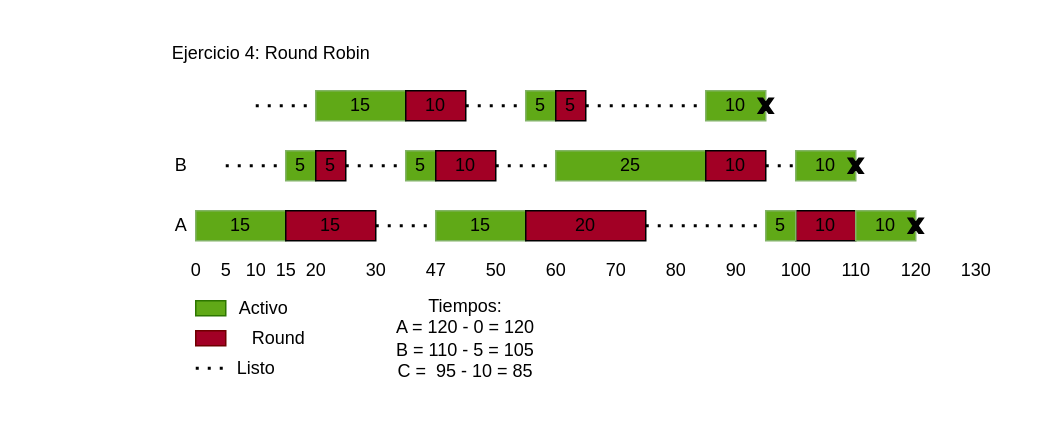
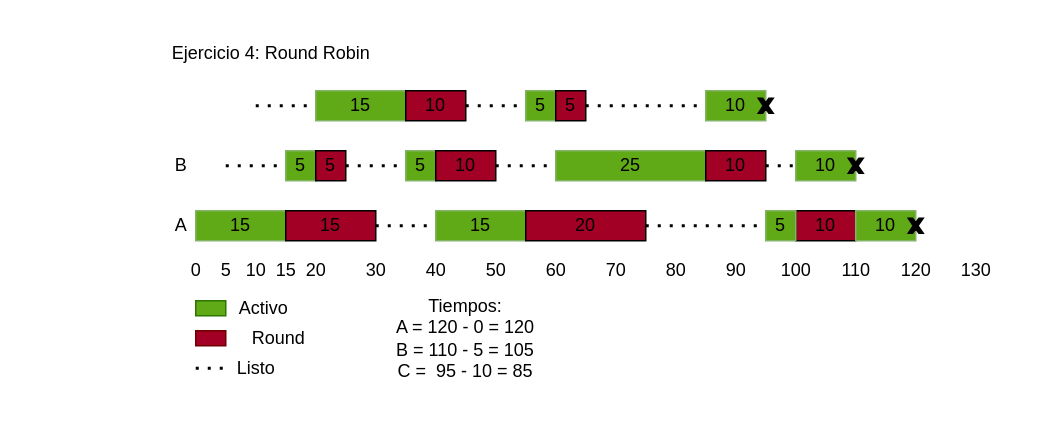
(437, 271) -> (437, 271)
